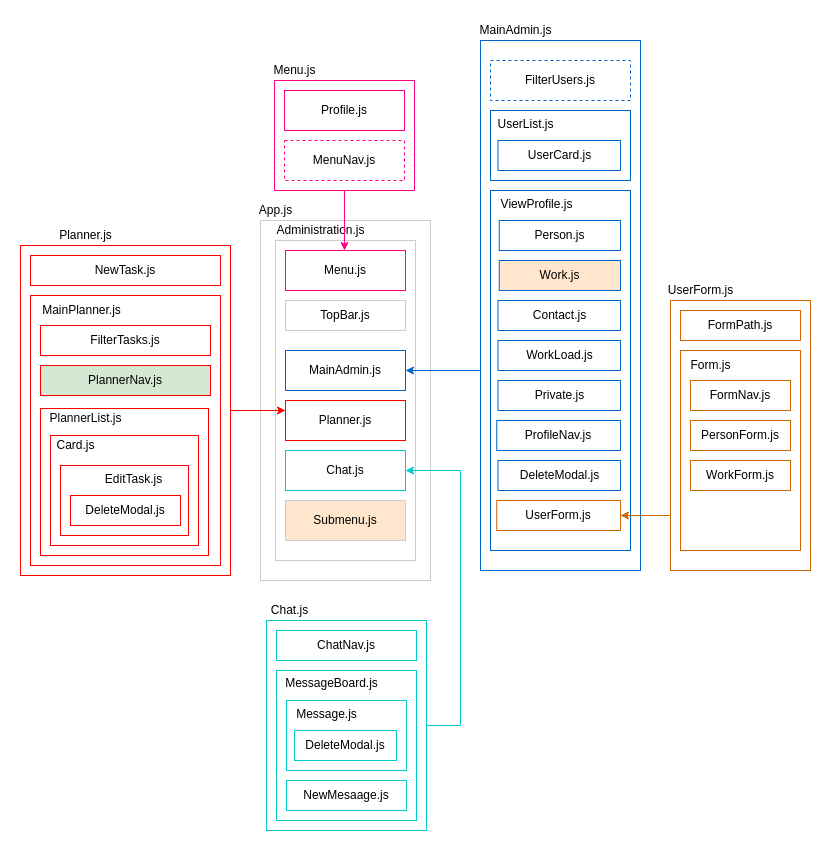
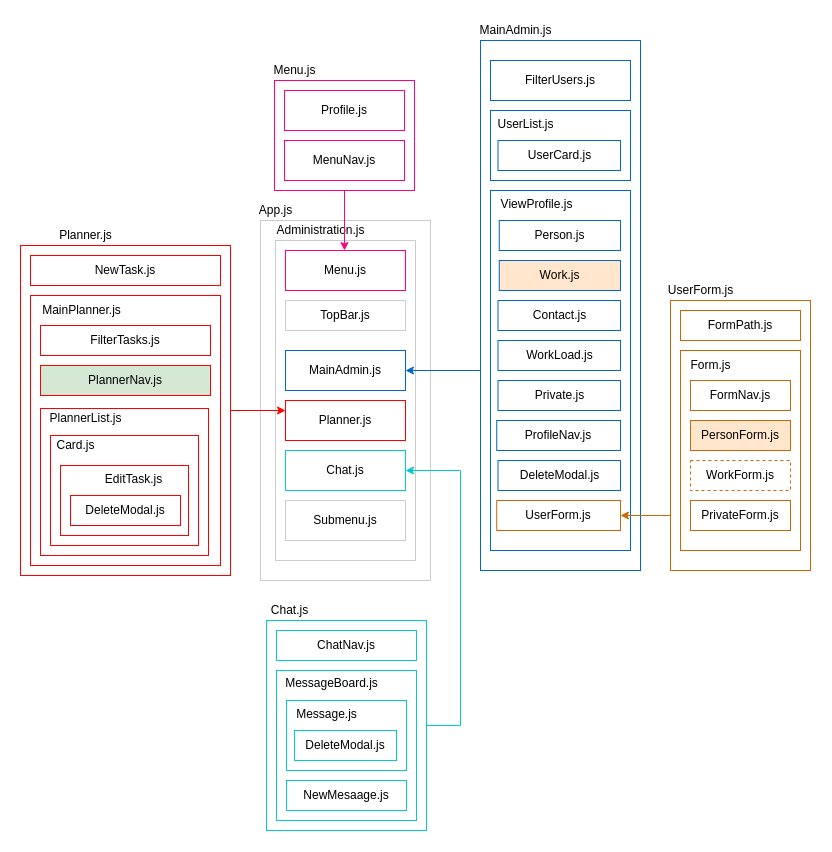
(561, 81) -> (561, 81)
(345, 161) -> (345, 161)
(741, 436) -> (741, 436)
(741, 476) -> (741, 476)
none -> (741, 516)
(346, 521) -> (346, 521)
